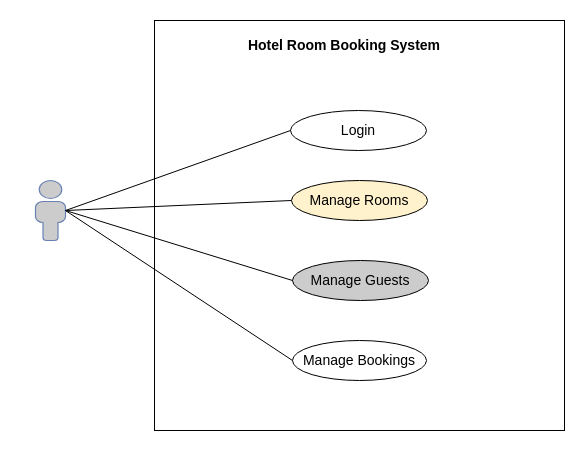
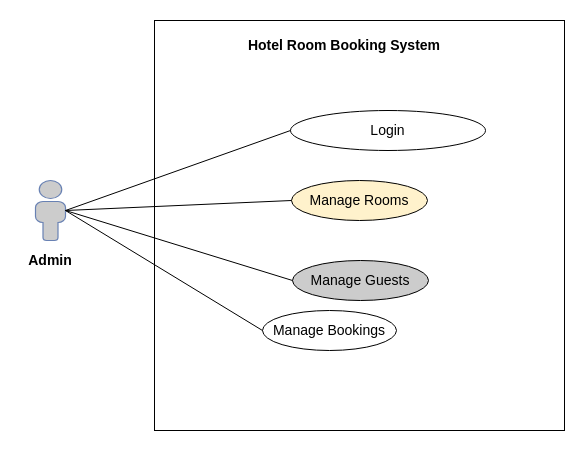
(359, 131) -> (388, 131)
none -> (51, 261)
(360, 361) -> (330, 331)
